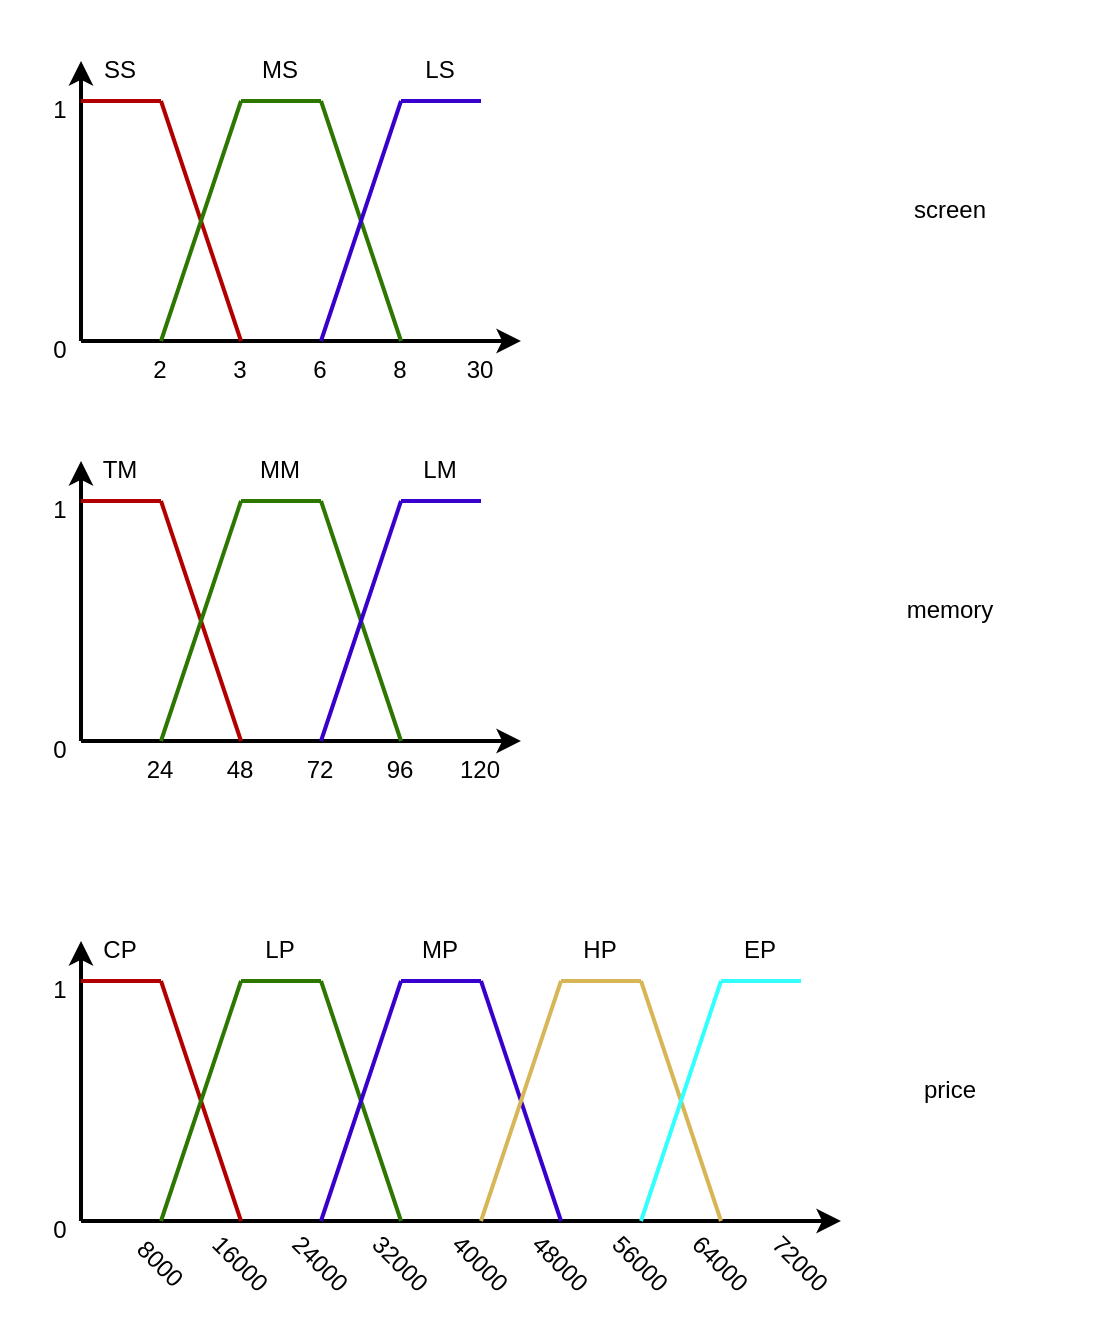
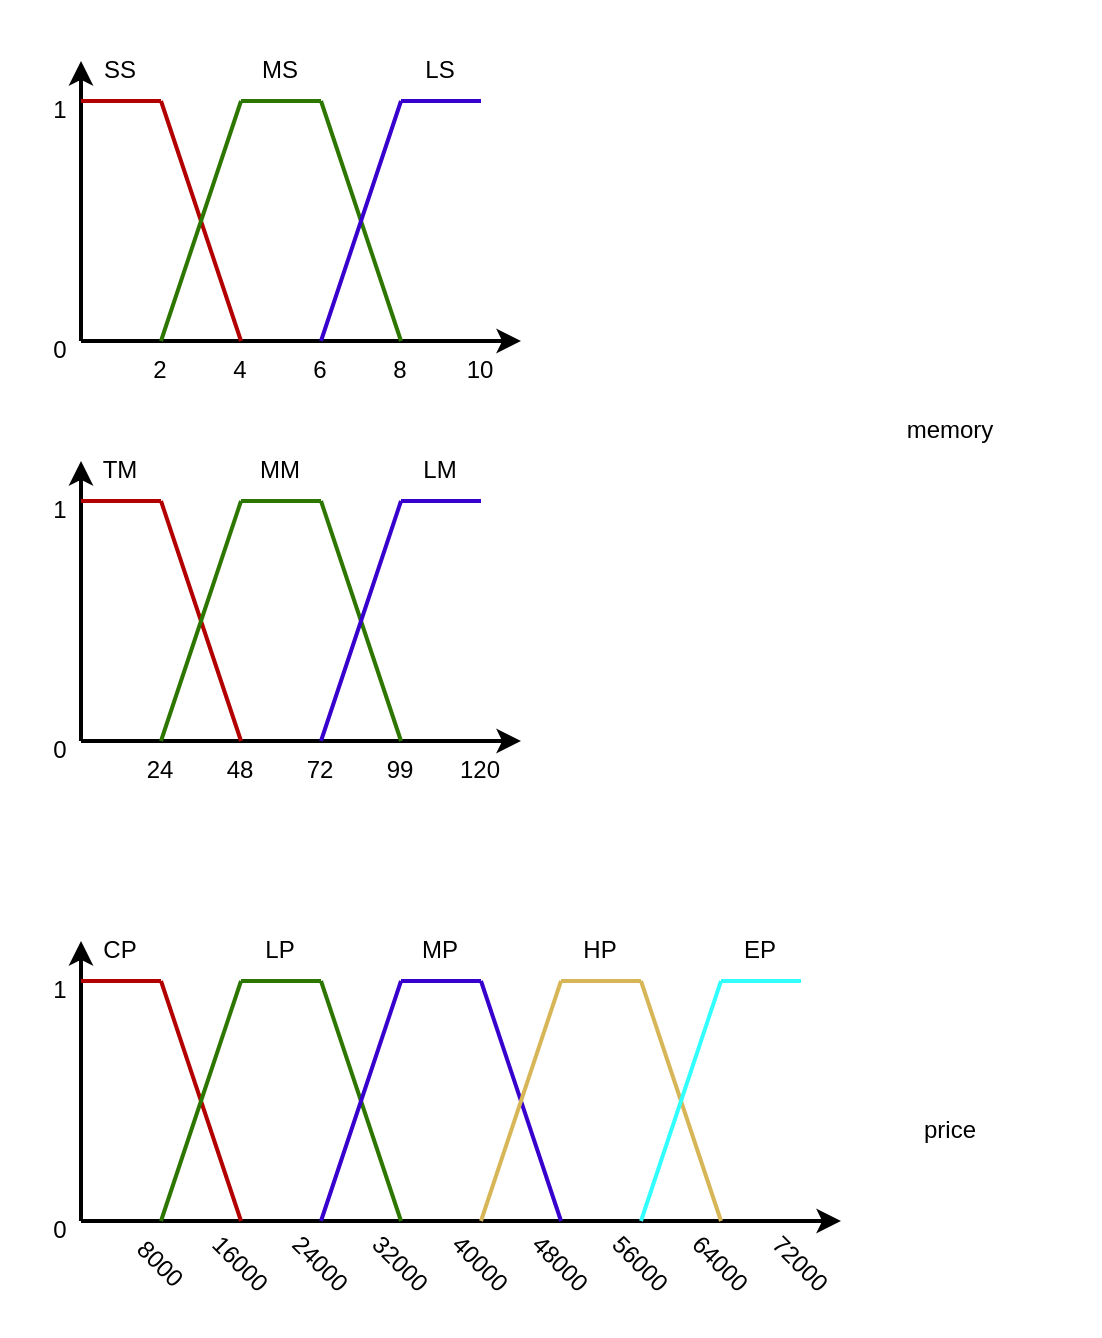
(951, 211) -> none
(241, 371) -> (241, 371)
(481, 371) -> (481, 371)
(951, 611) -> (951, 431)
(401, 771) -> (401, 771)
(951, 1091) -> (951, 1131)
